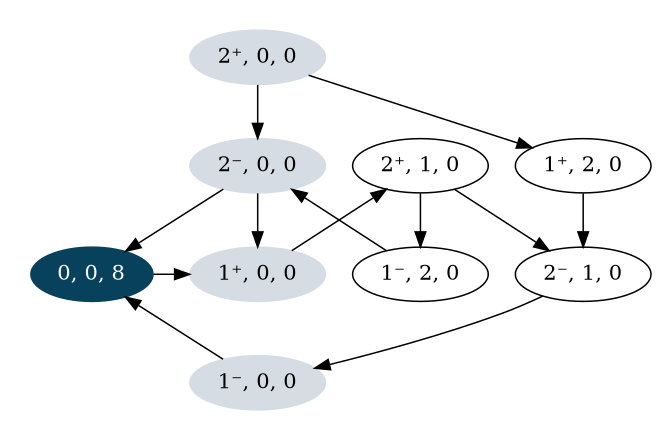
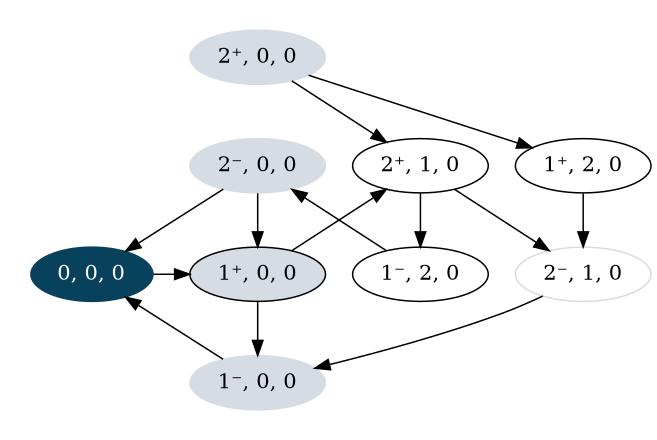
(258, 104) -> (328, 105)
(92, 274) -> (92, 274)
(258, 274) -> (258, 274)
(583, 274) -> (583, 274)
none -> (258, 321)
